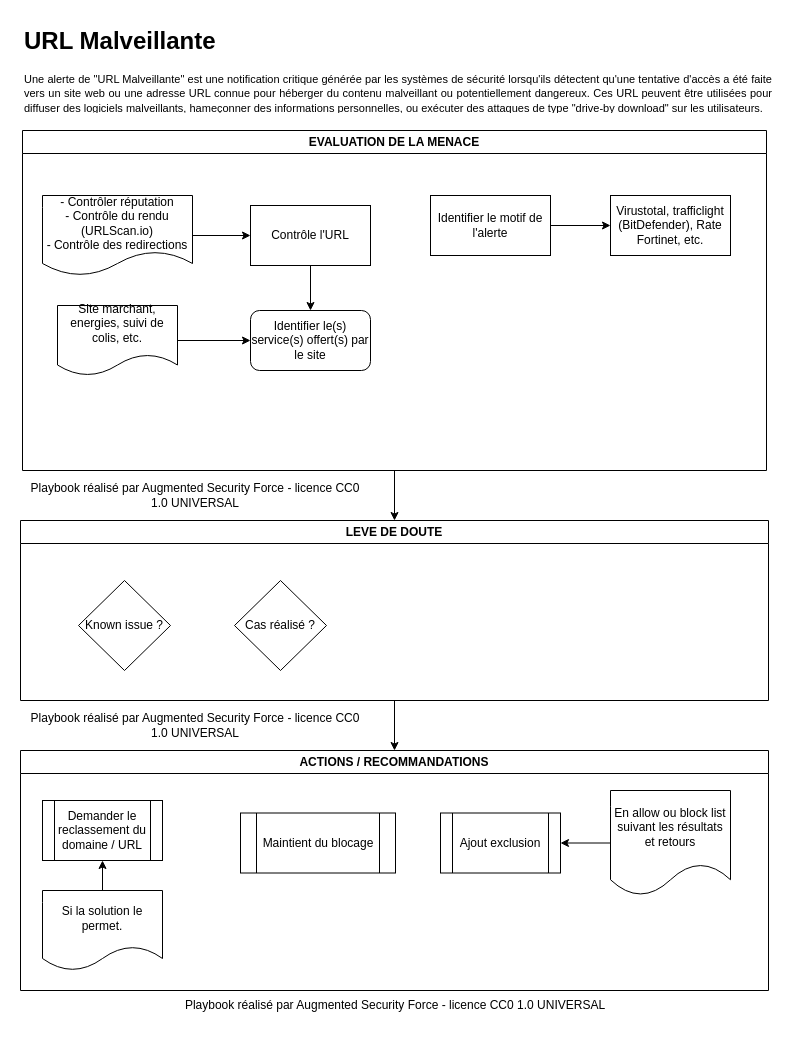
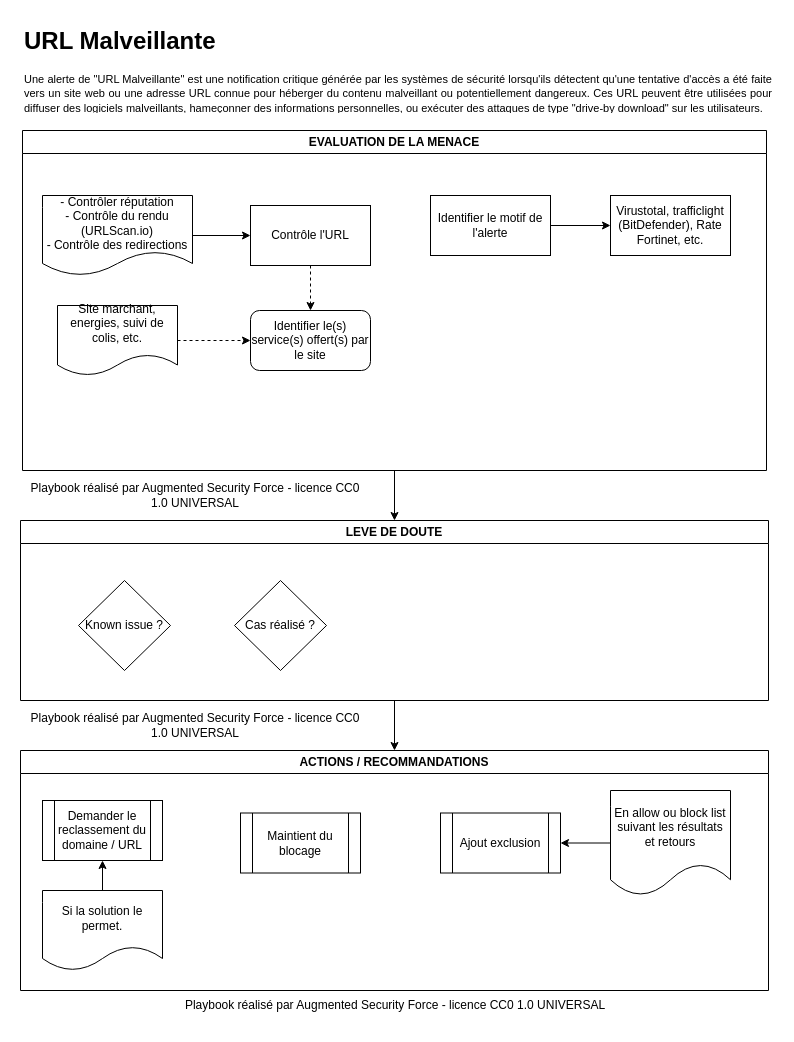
(311, 284) -> (311, 284)
(211, 341) -> (211, 341)
(318, 843) -> (301, 843)
